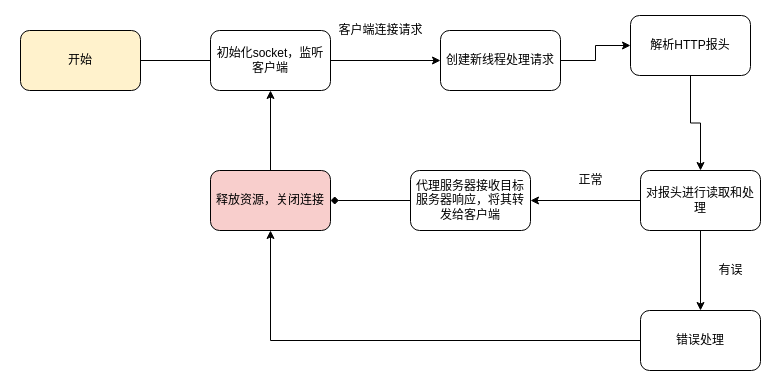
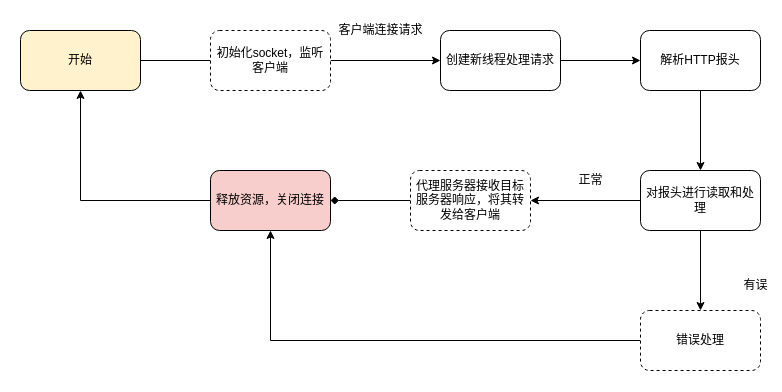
(691, 46) -> (701, 61)
(271, 61) -> (271, 61)
(271, 134) -> (95, 201)
(471, 201) -> (471, 201)
(731, 271) -> (756, 286)
(701, 341) -> (701, 341)
